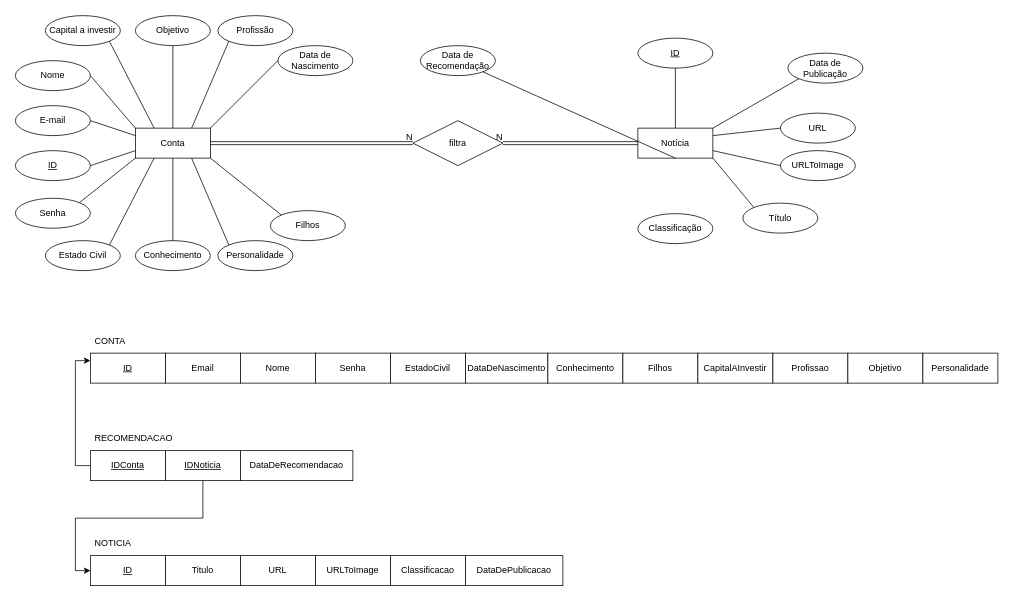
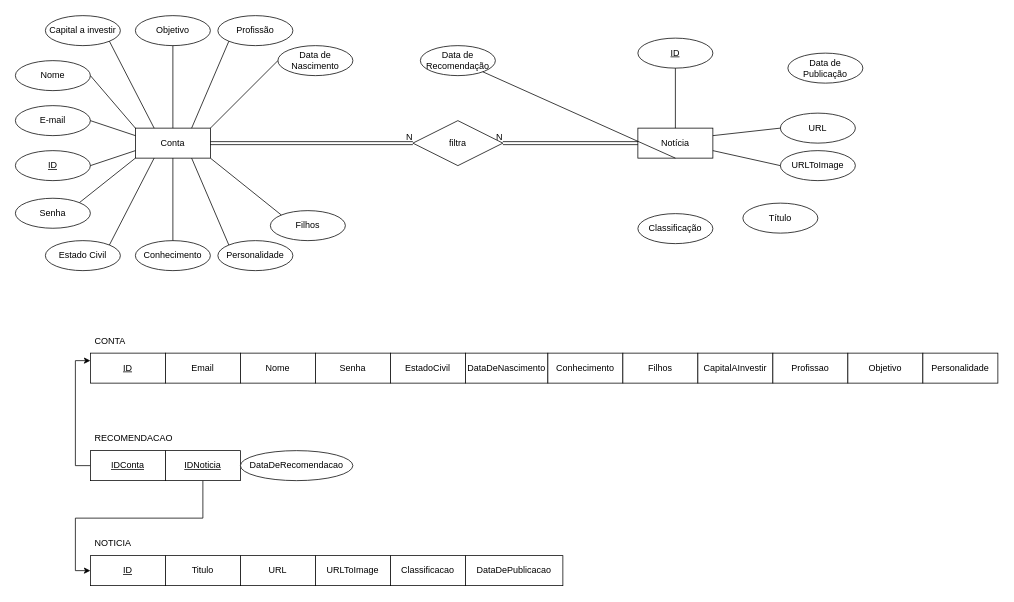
(755, 103) -> none
(733, 183) -> none
(297, 465) -> (297, 465)
